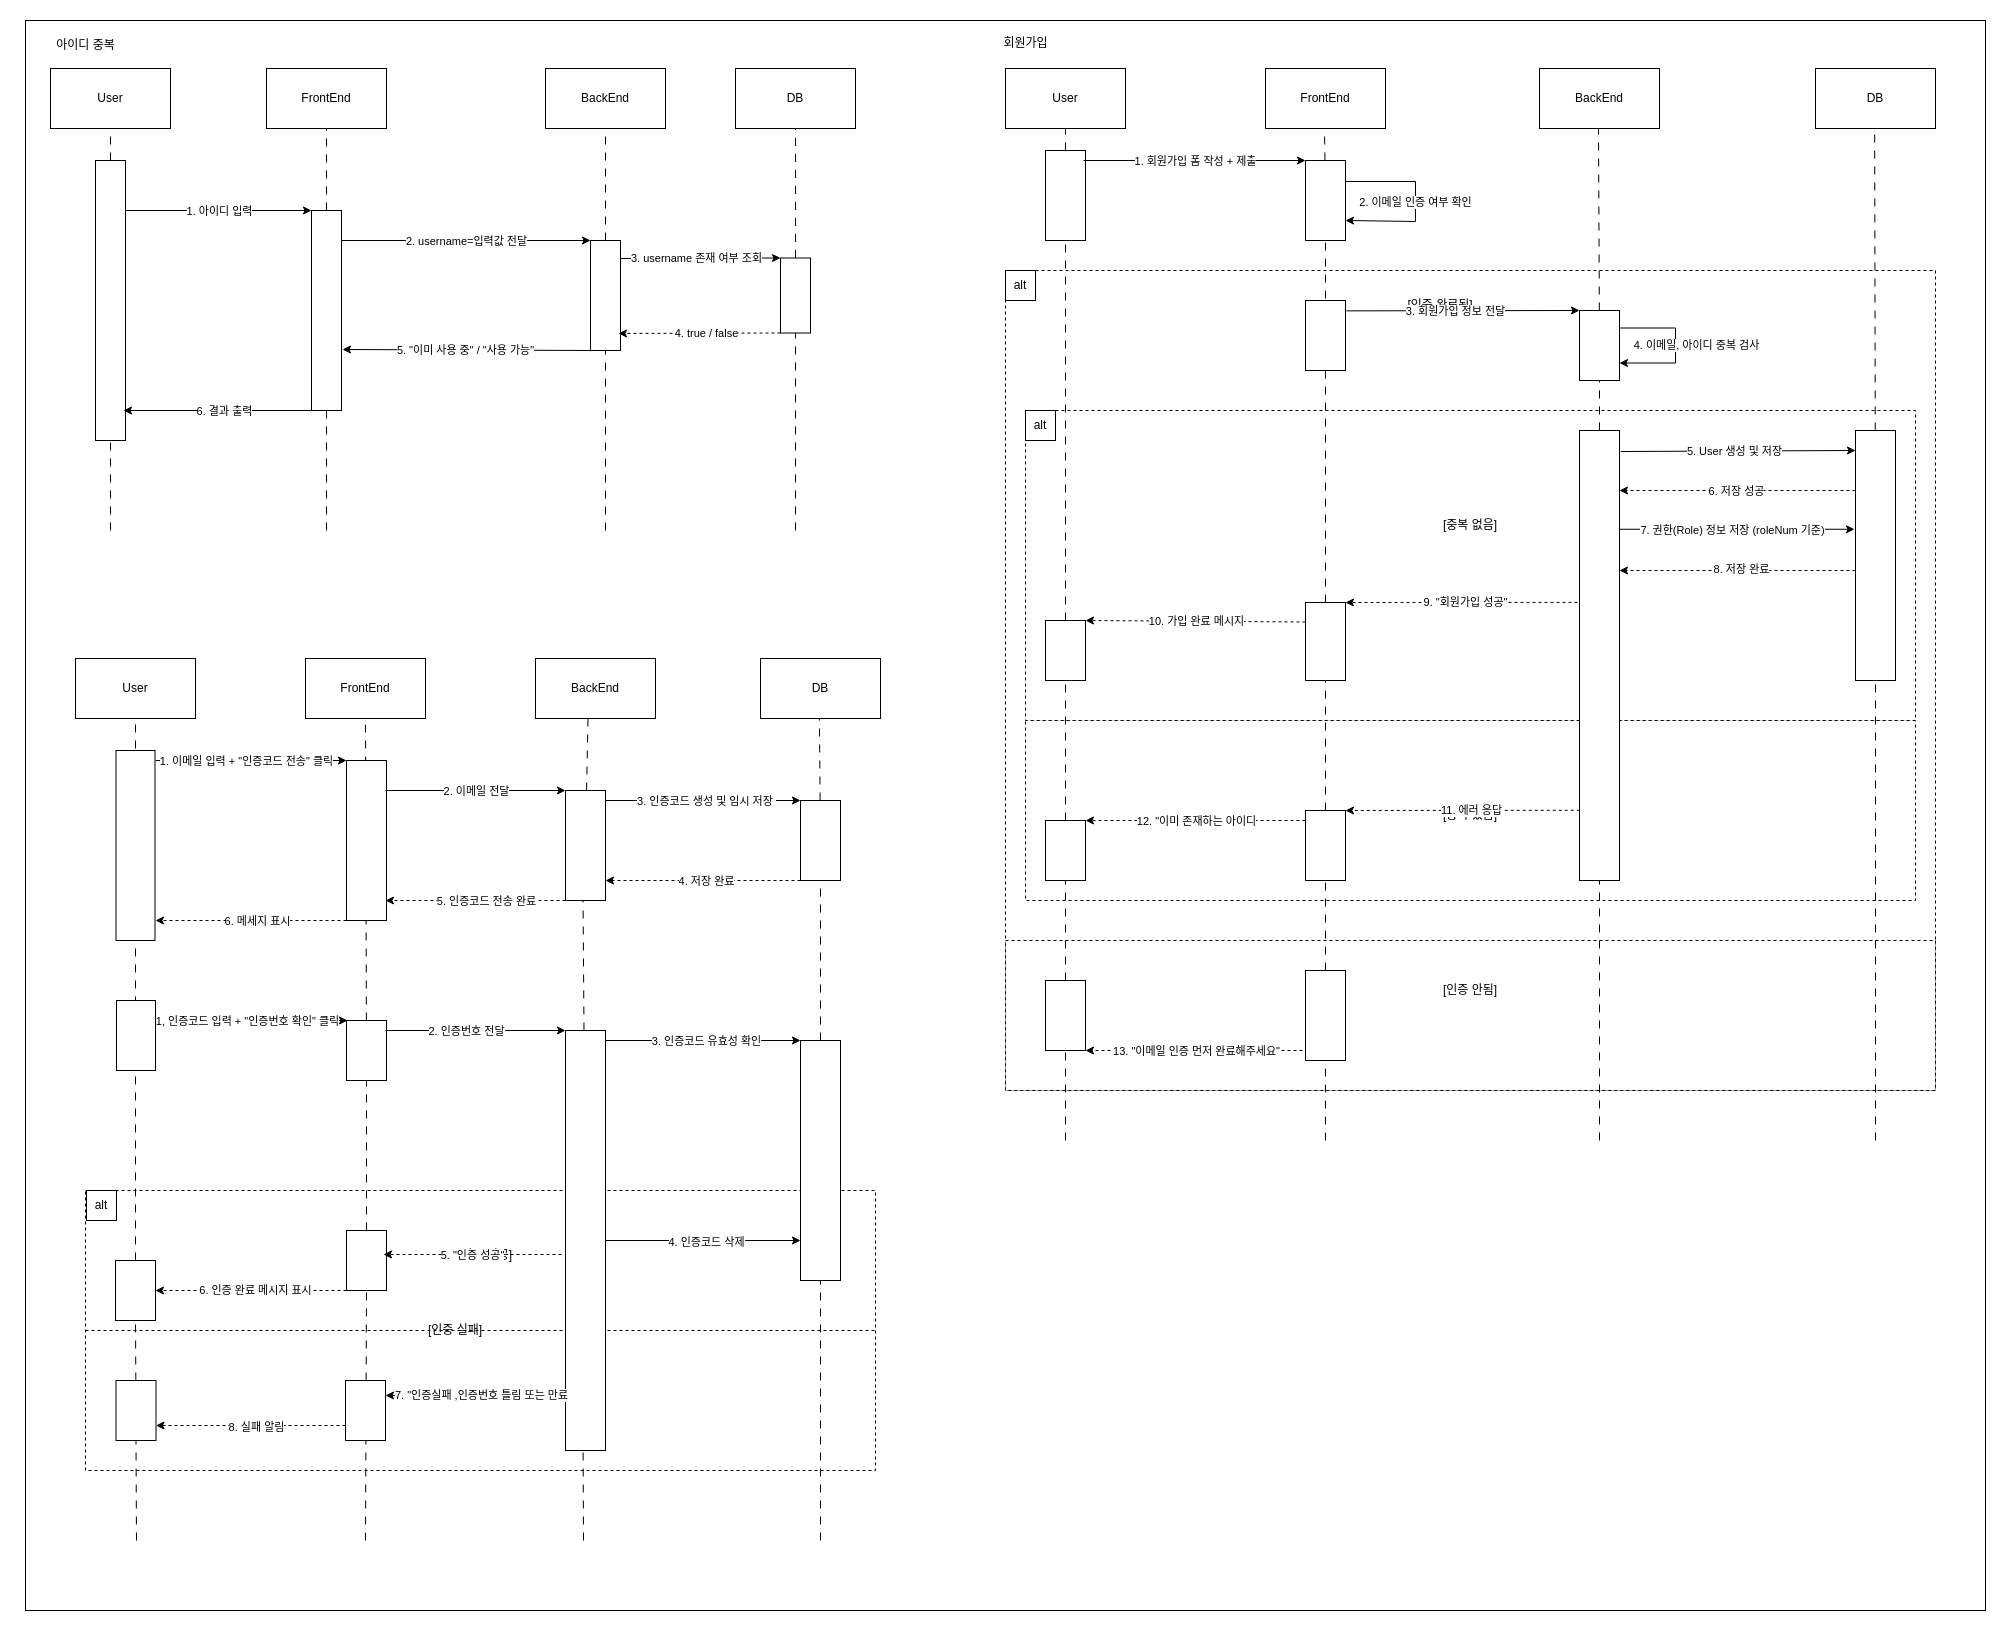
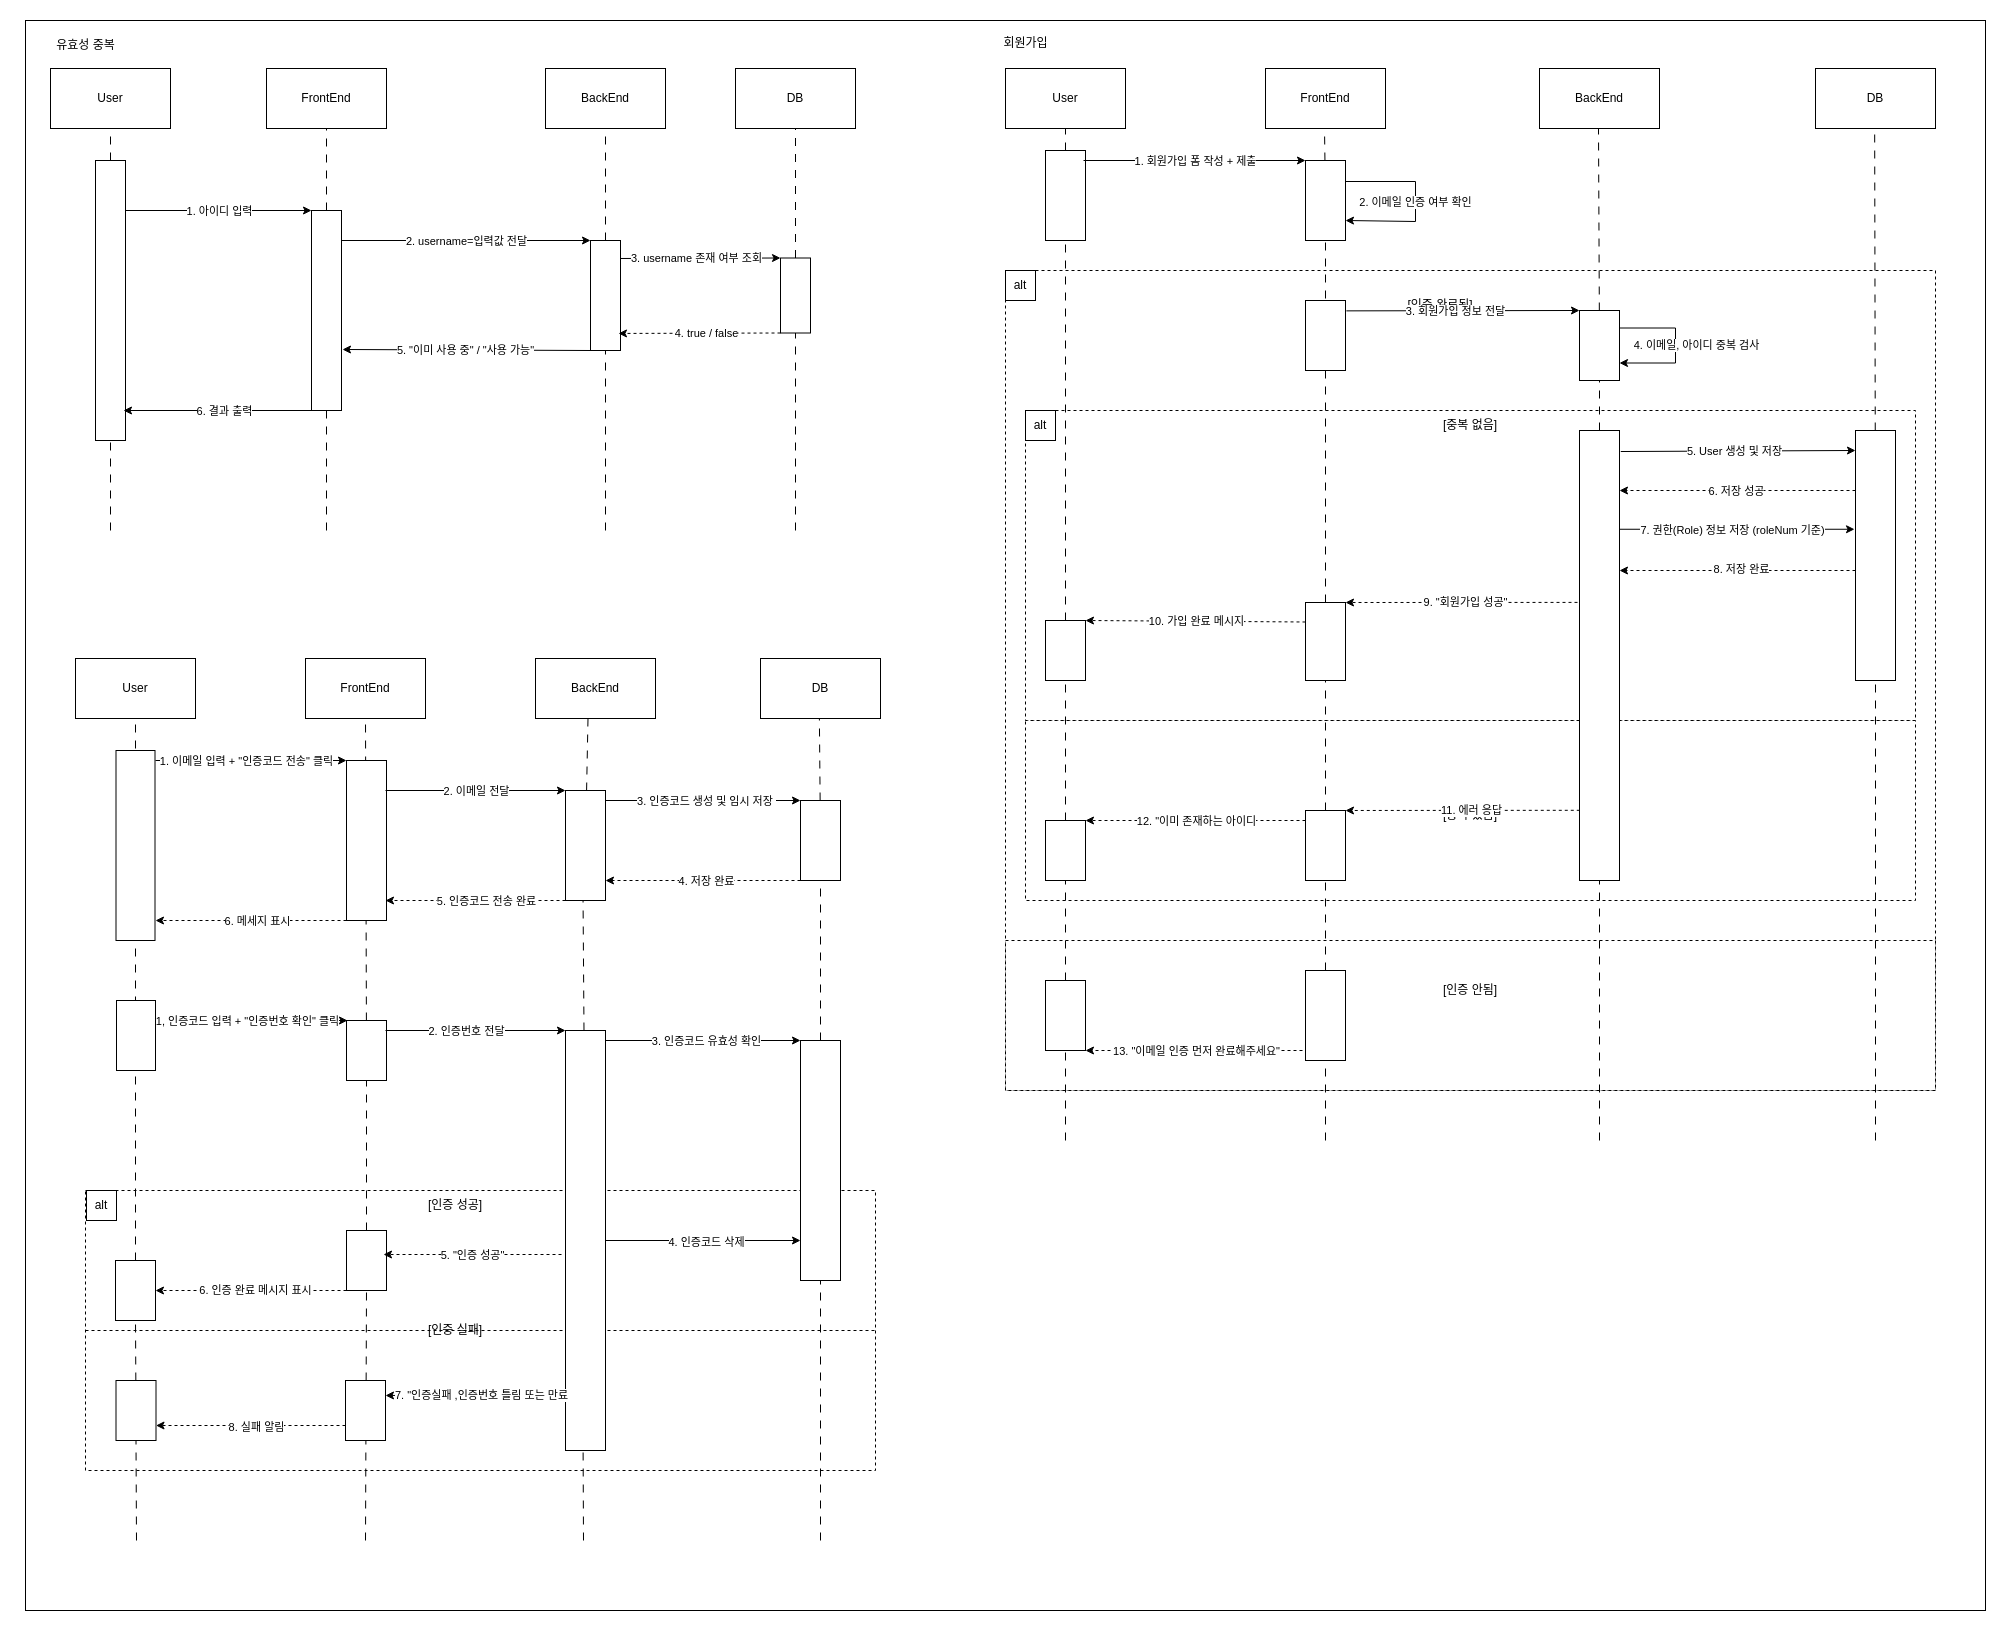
(86, 46) -> (86, 46)
(1471, 526) -> (1471, 426)
(486, 1256) -> (456, 1206)
